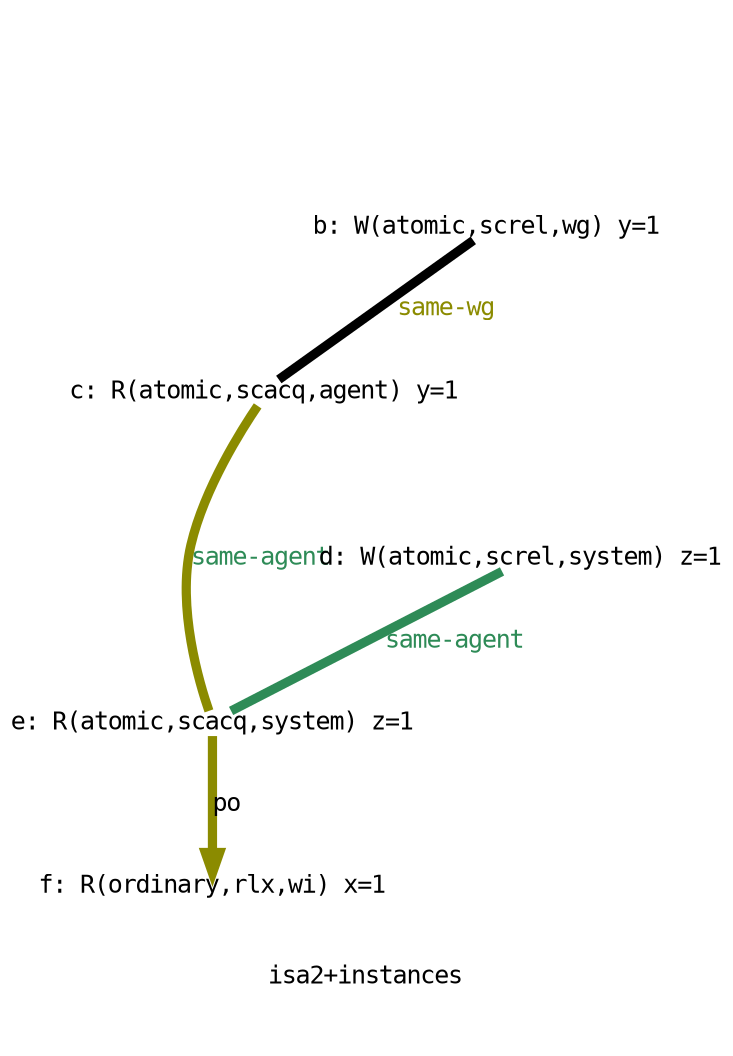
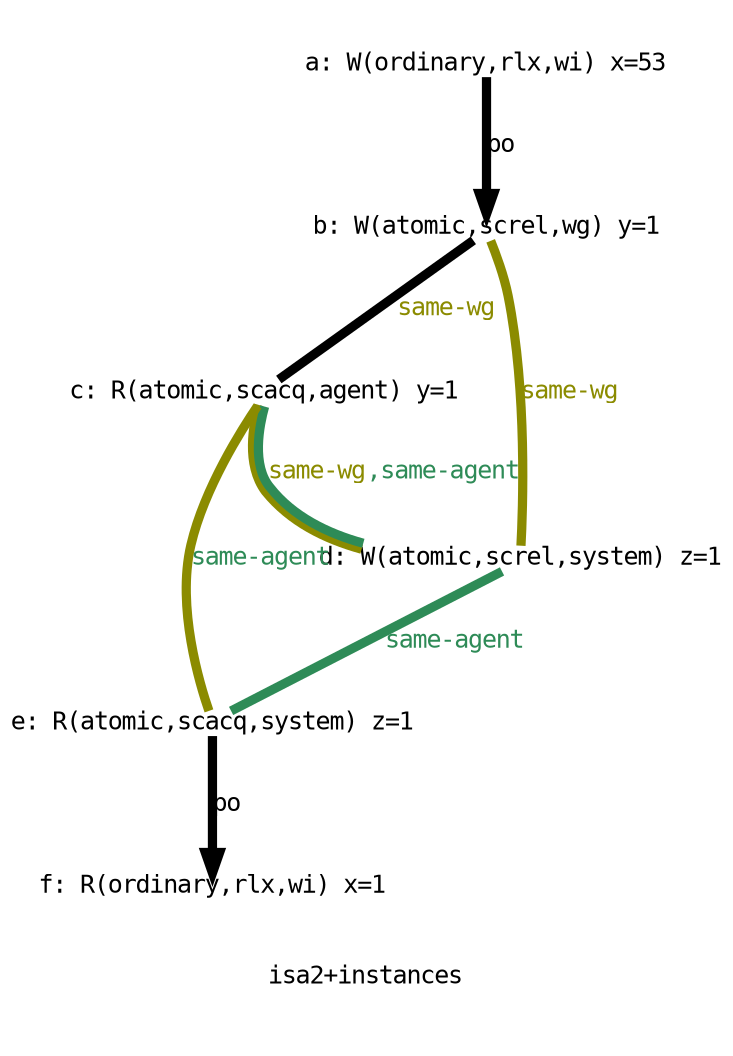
none -> (487, 65)
none -> (520, 392)
none -> (276, 499)
(212, 794) -> (212, 794)
